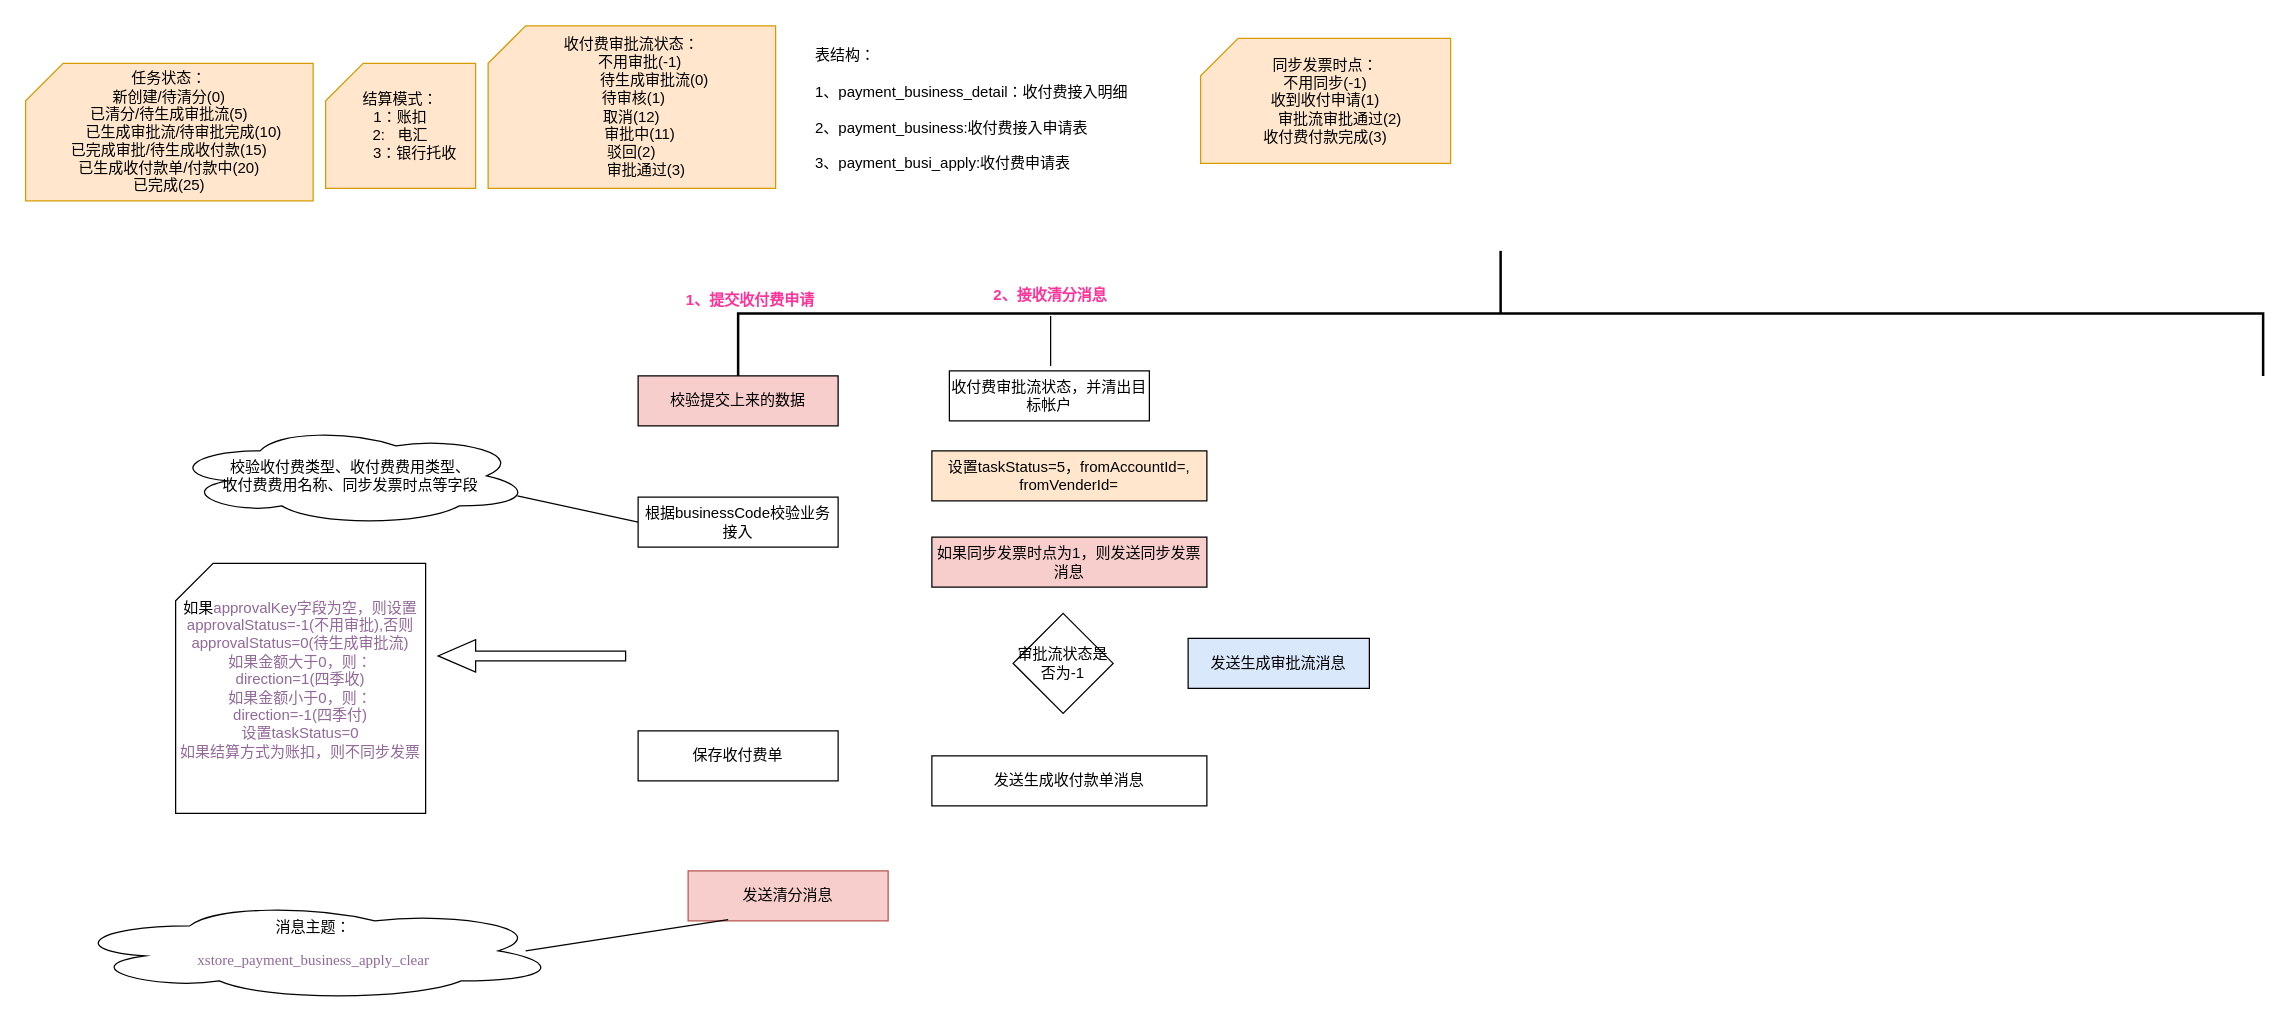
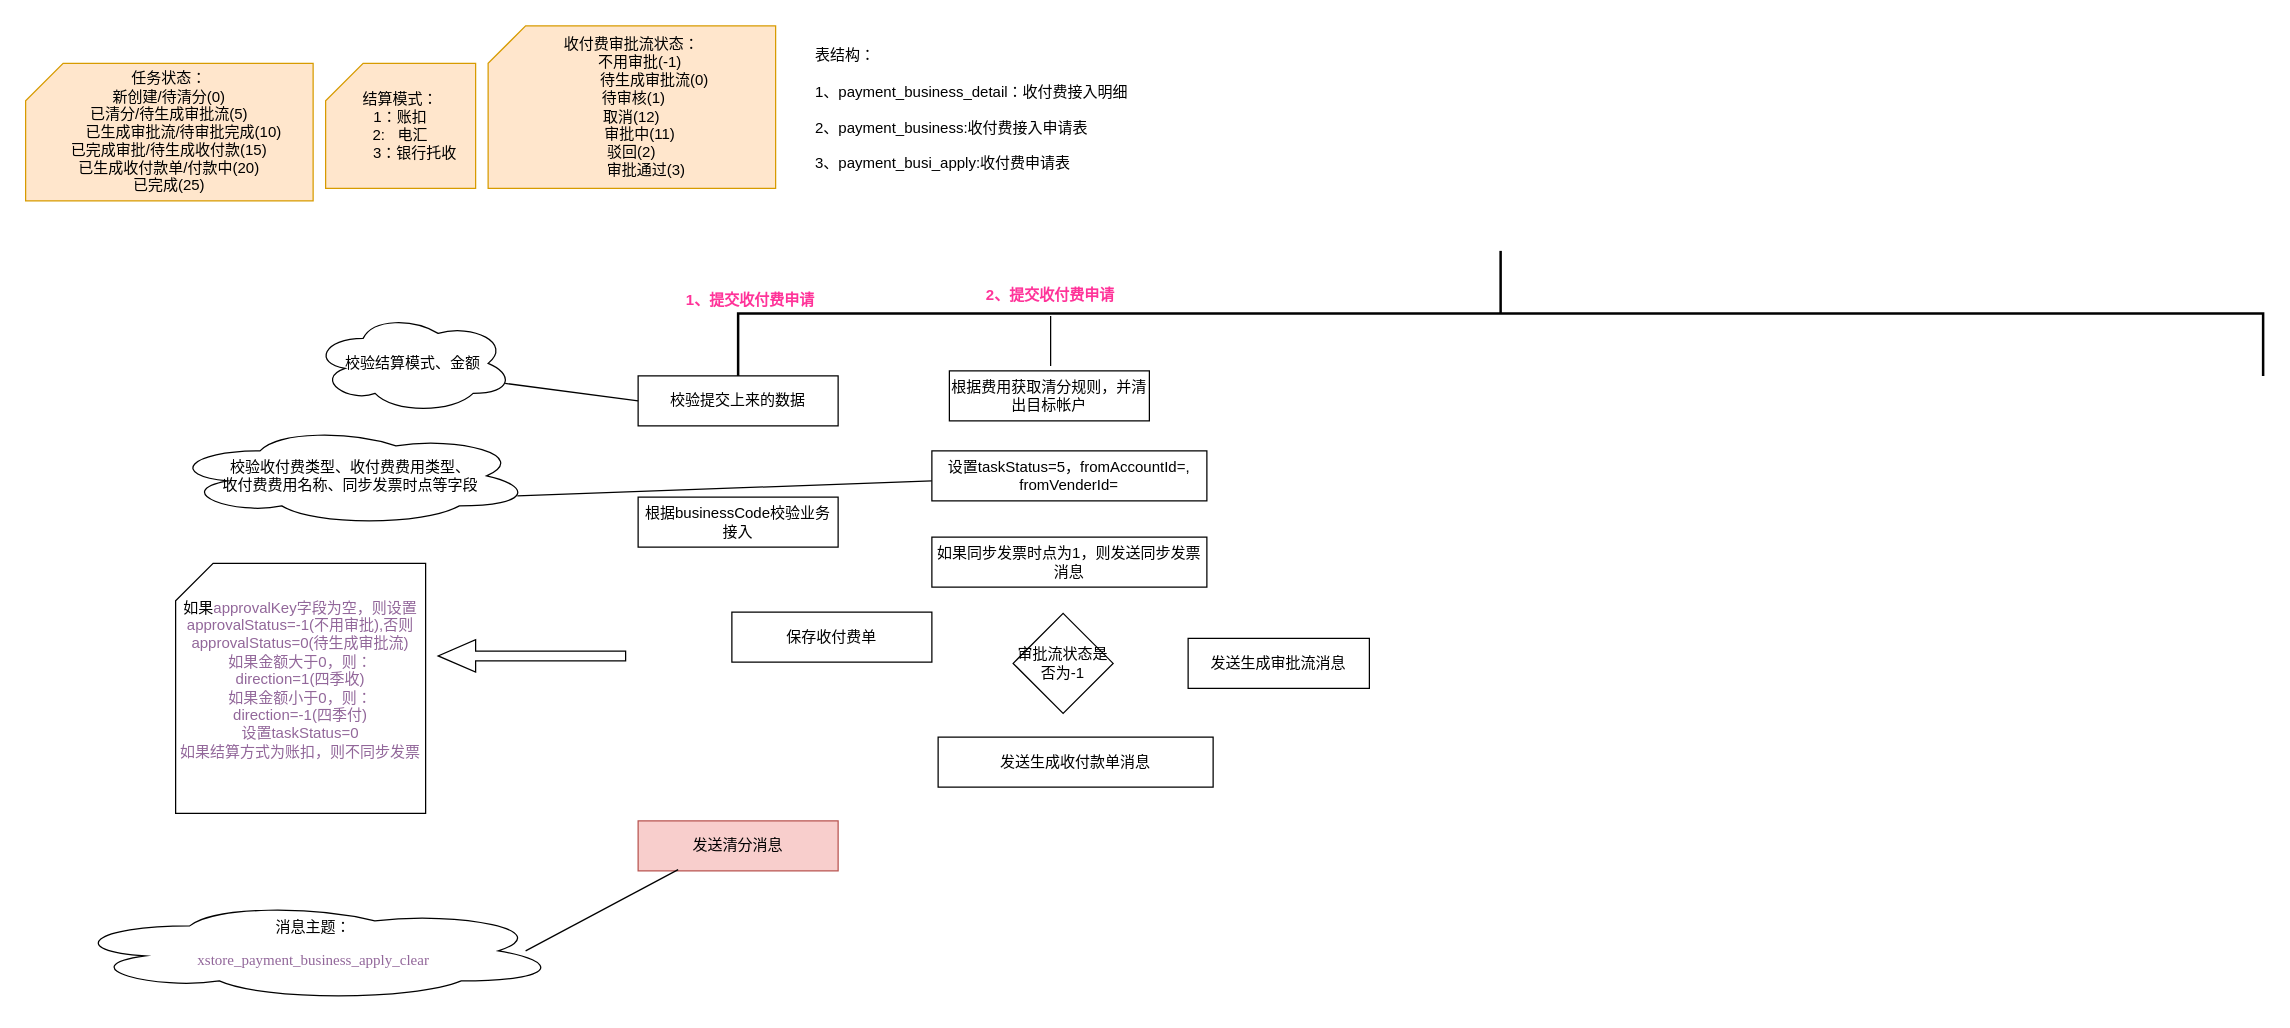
(1326, 101) -> none
(1051, 296) -> (1051, 296)
none -> (413, 363)
none -> (572, 392)
(1049, 396) -> (1049, 396)
(738, 401) -> (738, 401)
(1069, 476) -> (1069, 476)
(578, 509) -> (726, 488)
(1069, 562) -> (1069, 562)
(1279, 663) -> (1279, 663)
(738, 756) -> (832, 637)
(1069, 781) -> (1076, 762)
(788, 896) -> (738, 846)
